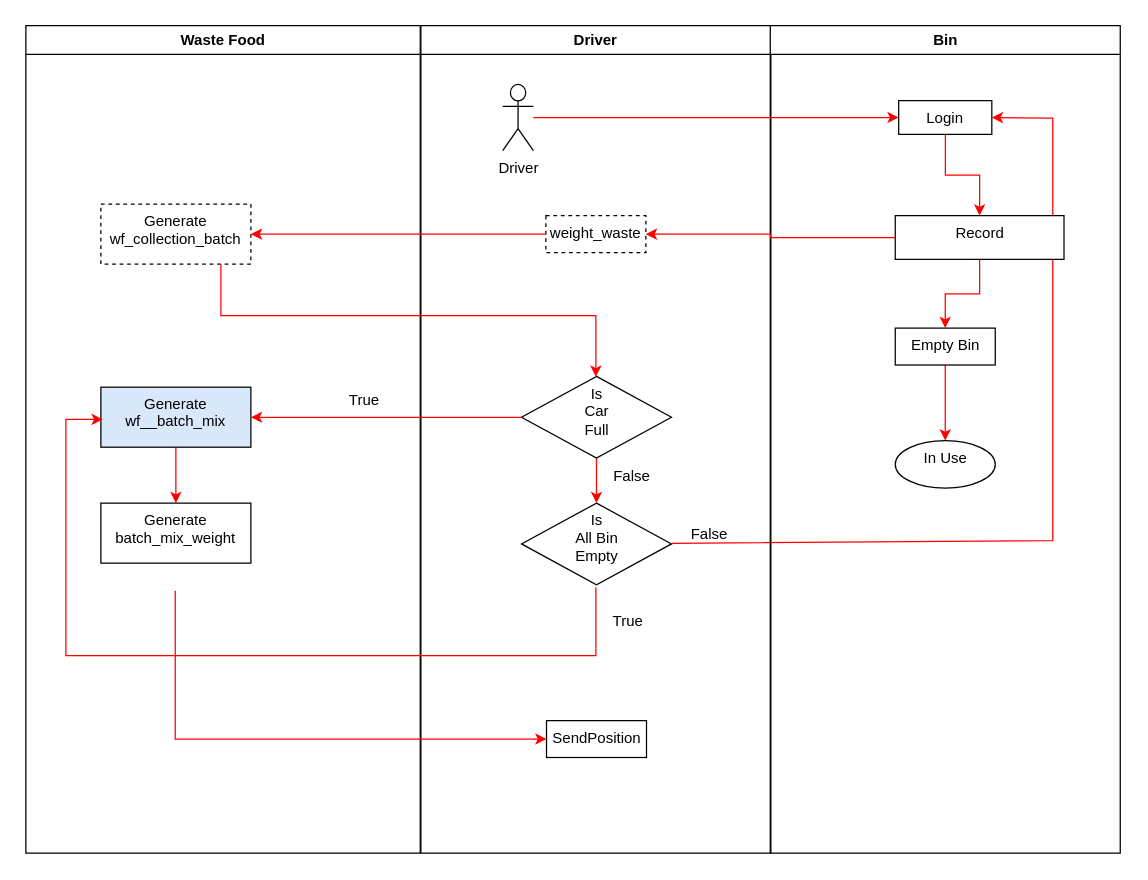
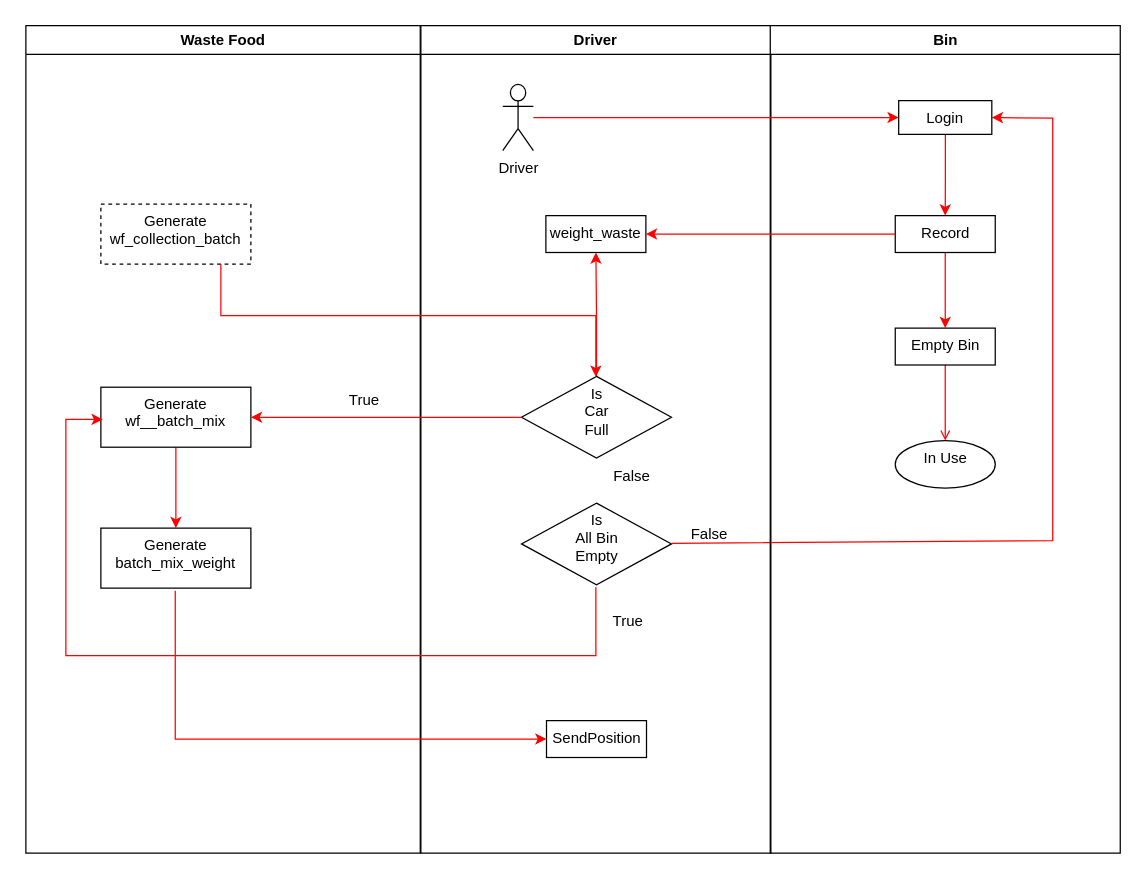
(402, 234) -> none
(596, 234) -> (596, 234)
(979, 238) -> (945, 234)
(176, 417) -> (176, 417)
(945, 431) -> (945, 433)
(596, 481) -> (596, 287)
(176, 533) -> (176, 558)
